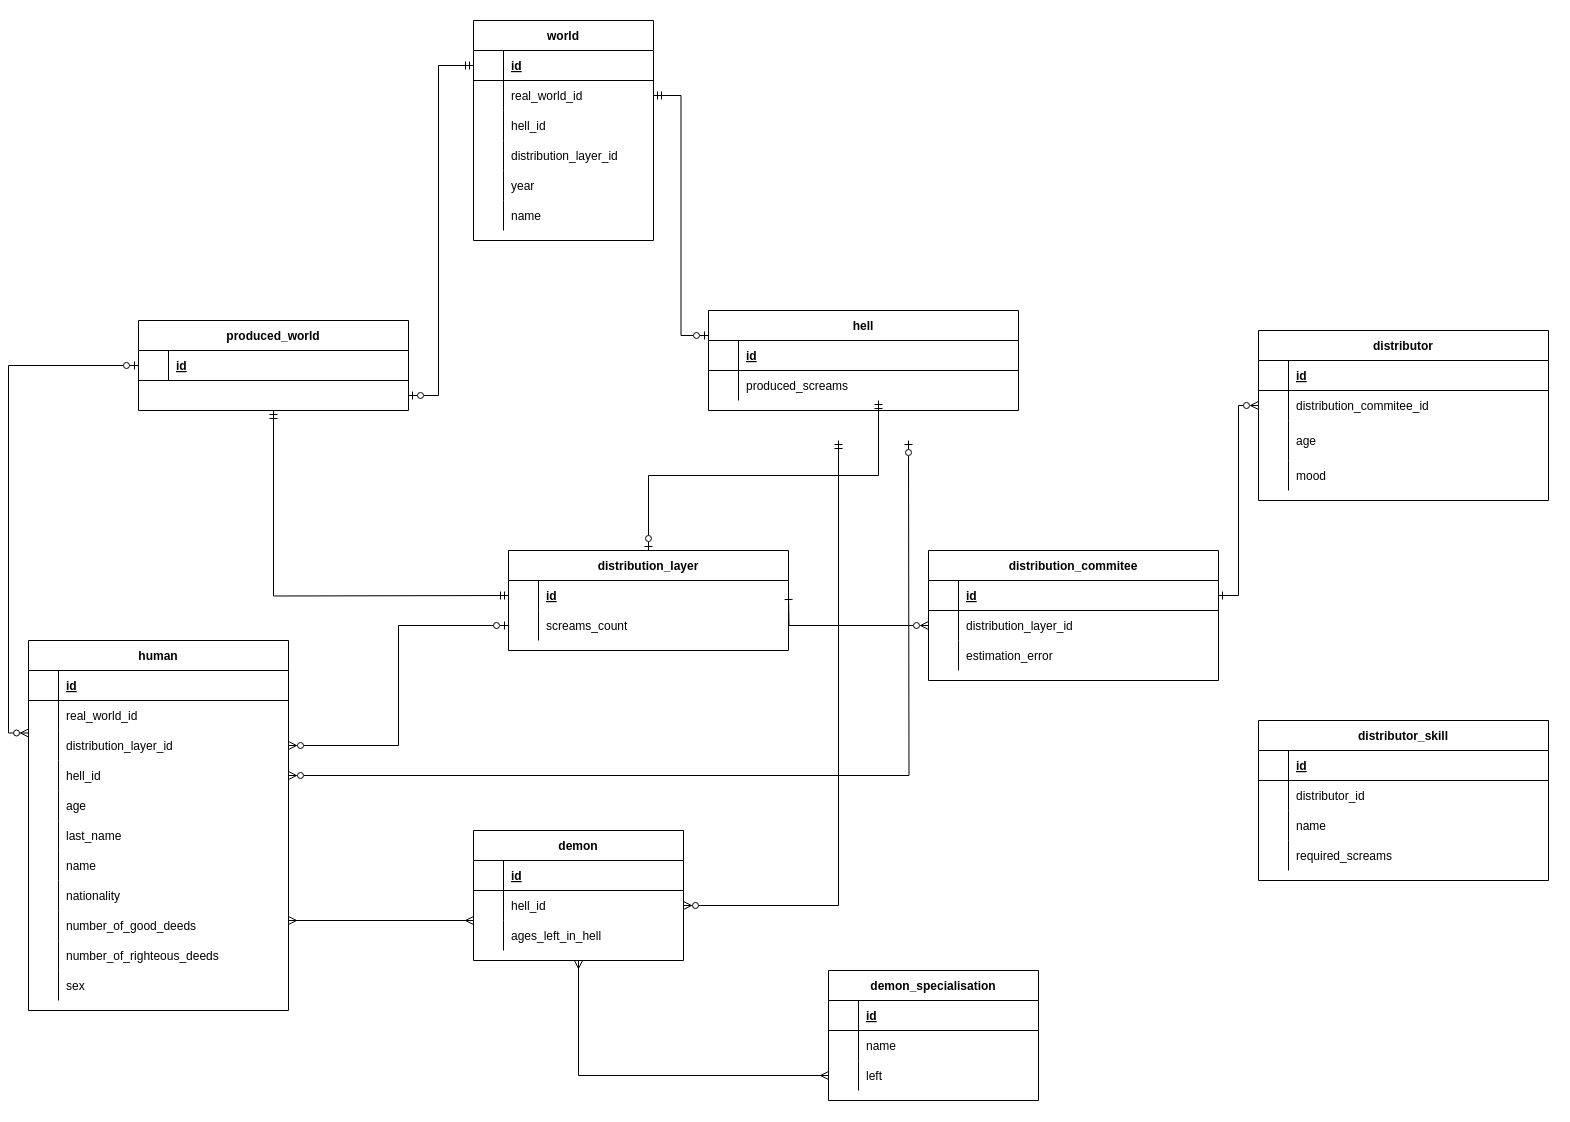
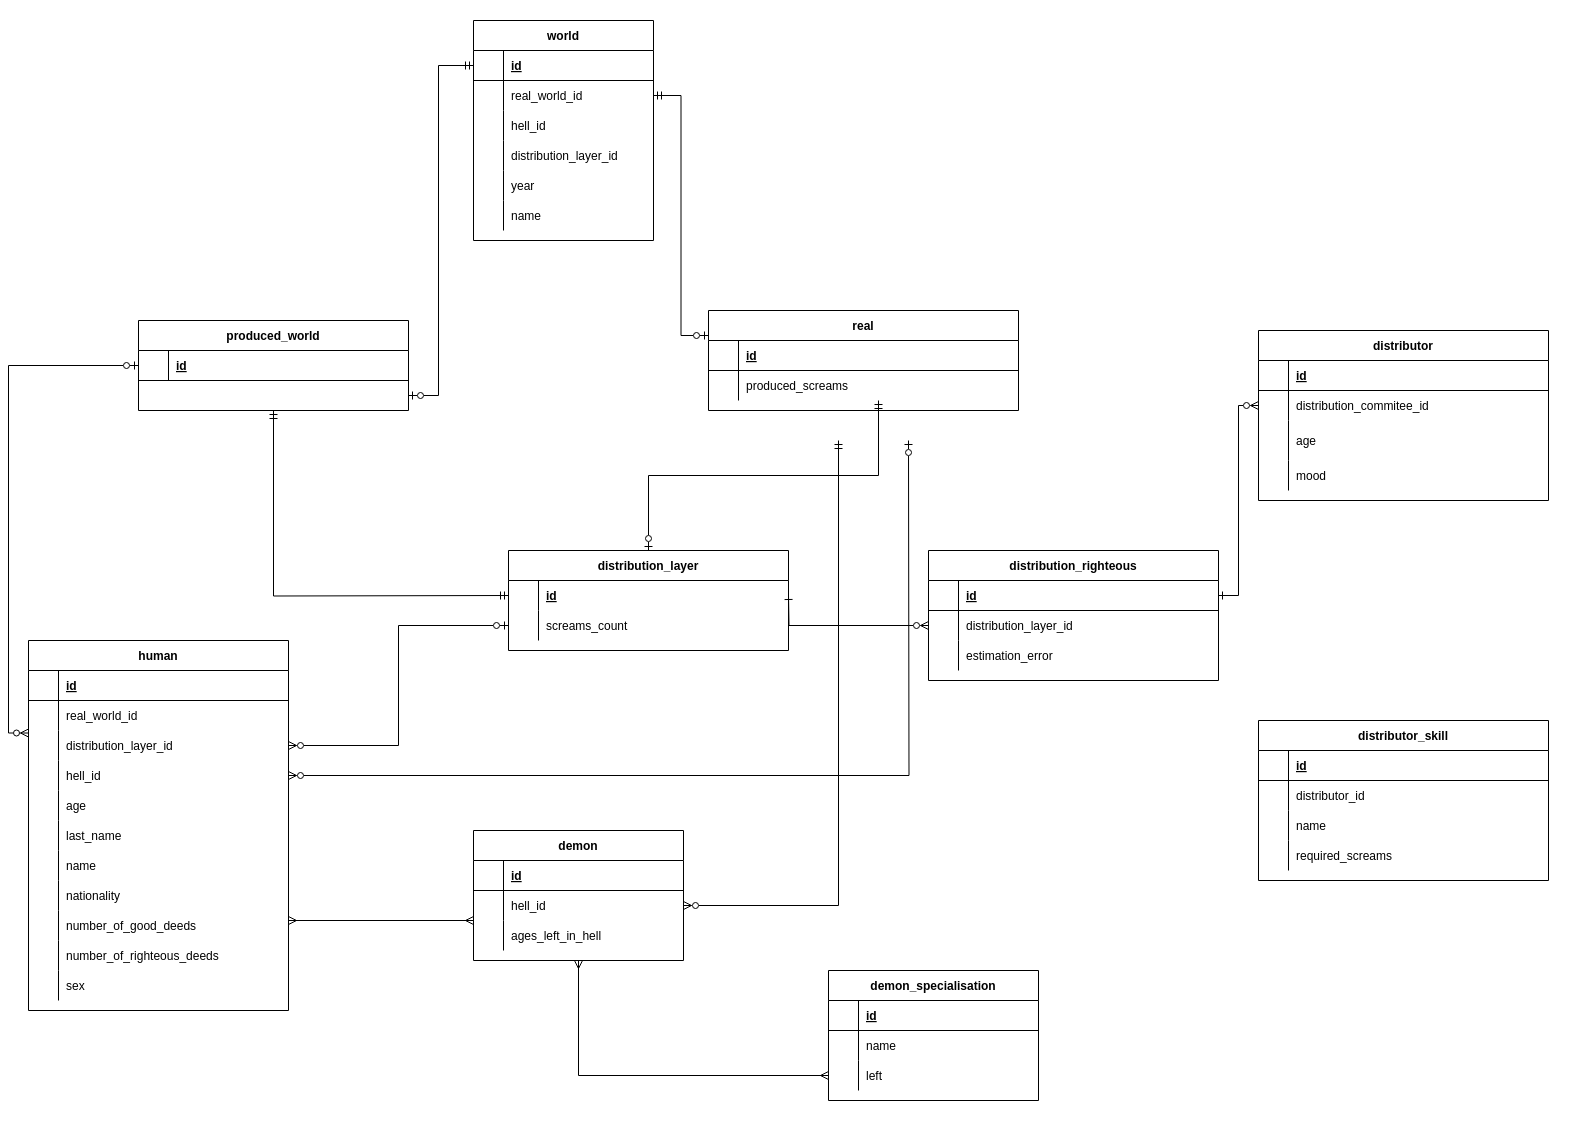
(863, 326) -> (863, 326)
(1073, 566) -> (1073, 566)
